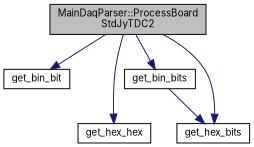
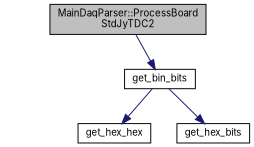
(202, 65) -> none
(115, 74) -> (140, 103)
(37, 79) -> none
